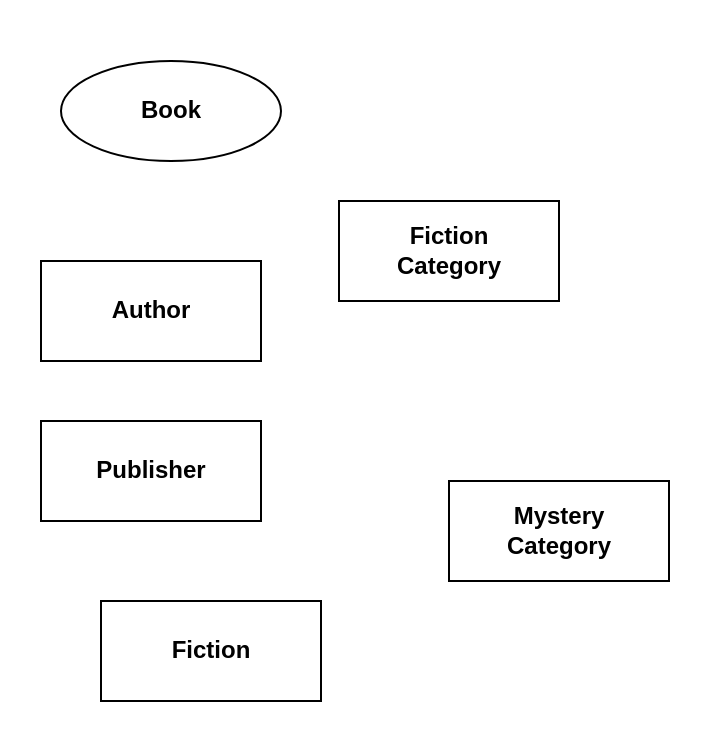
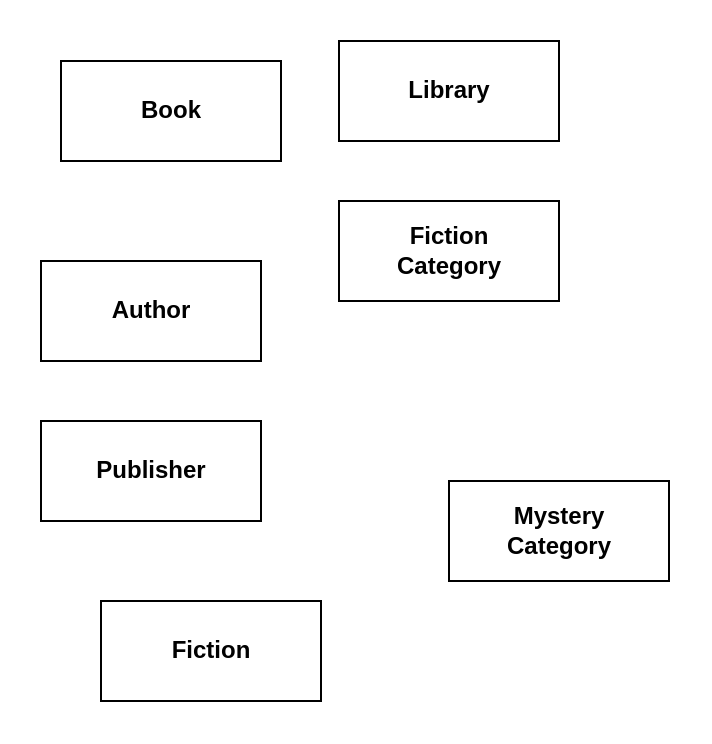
none -> (449, 91)
(171, 111) -> (171, 111)
